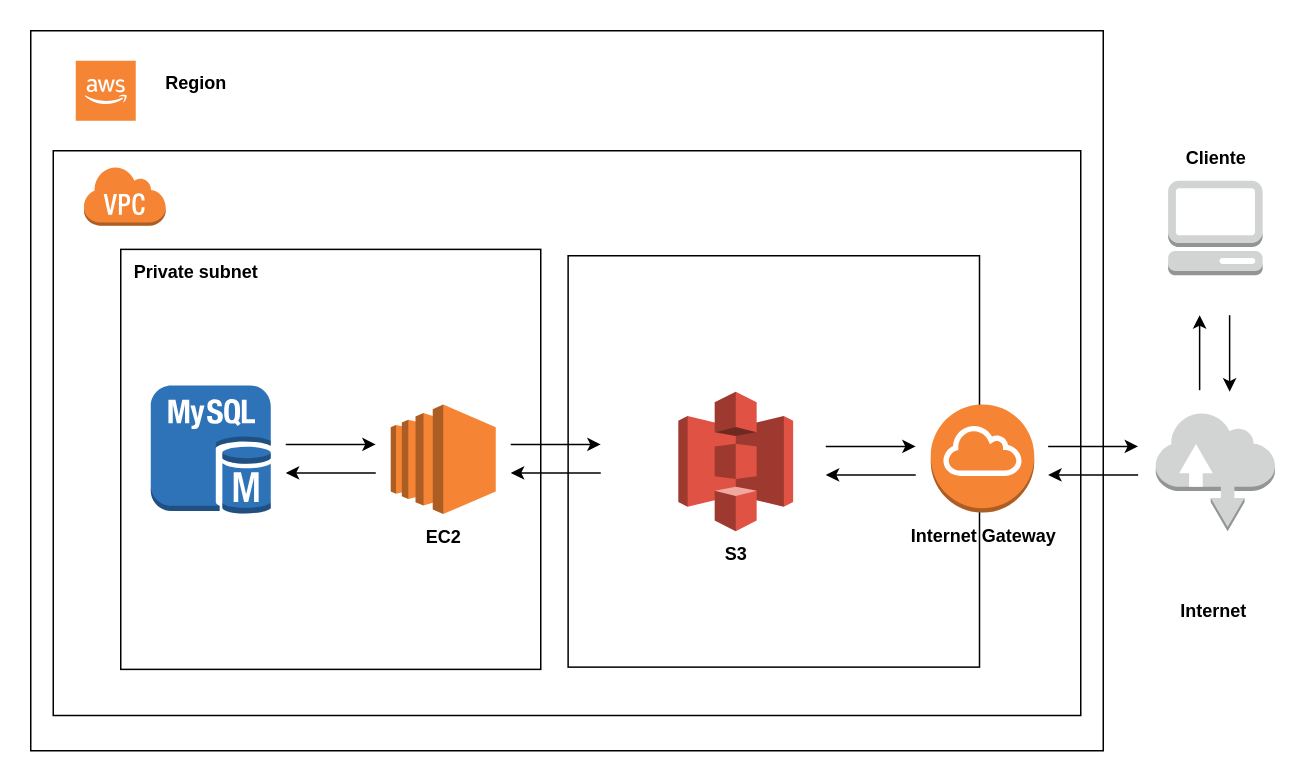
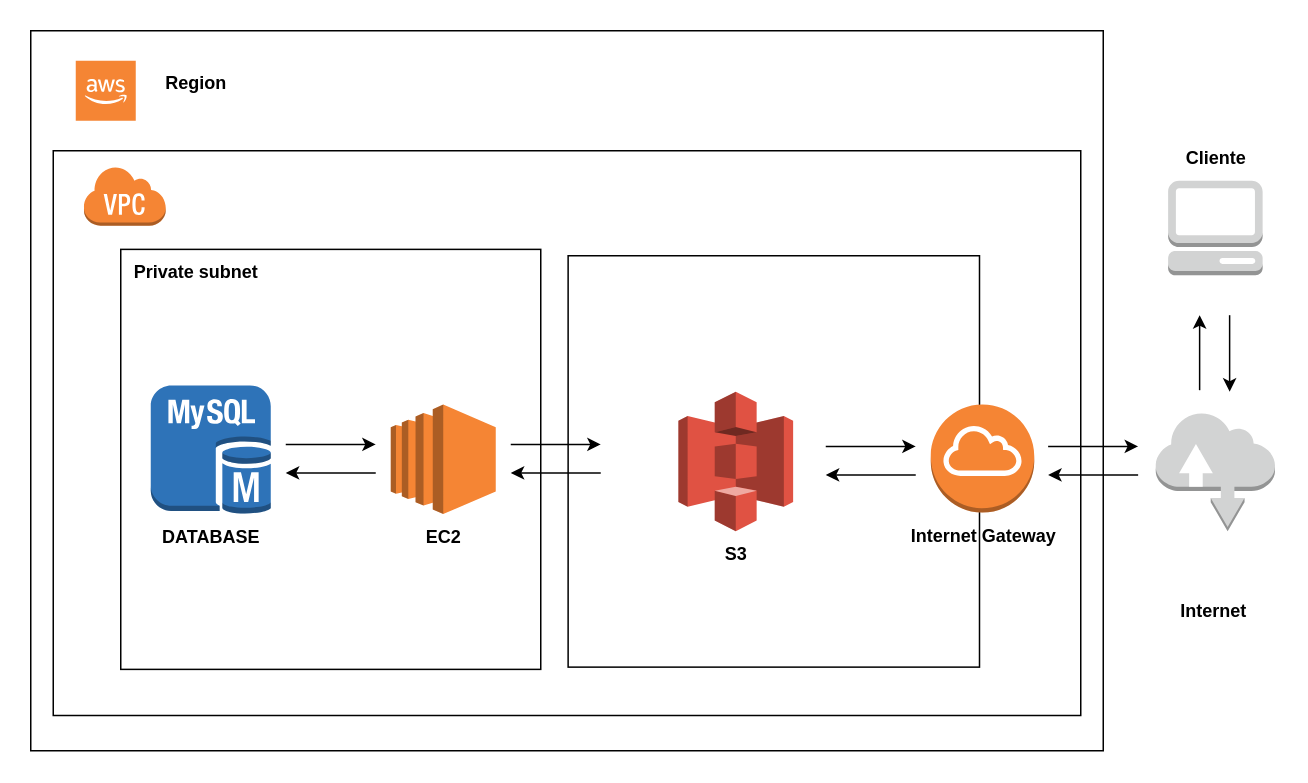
none -> (211, 538)
